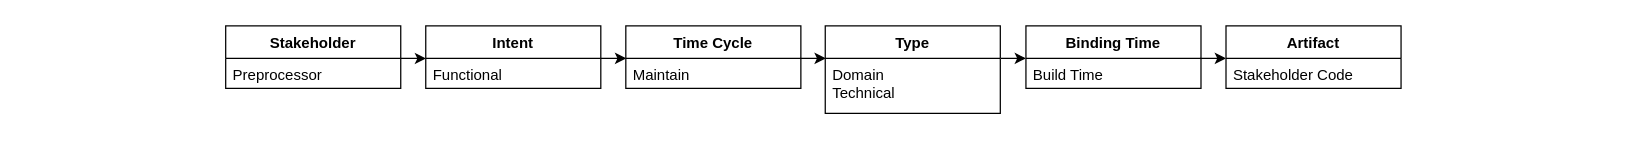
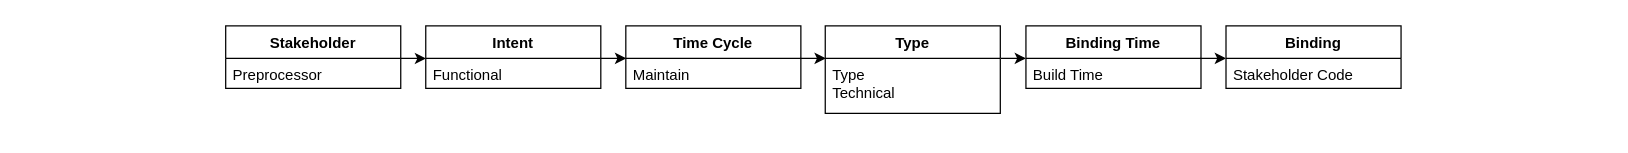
(1313, 43) -> (1313, 43)
(855, 75) -> (849, 75)
